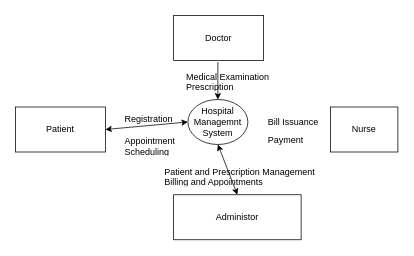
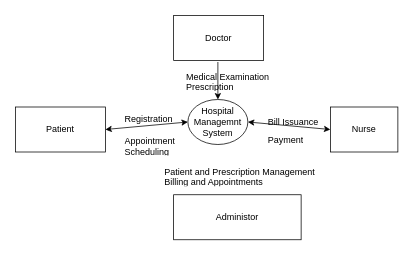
none -> (289, 126)
(228, 170) -> none
